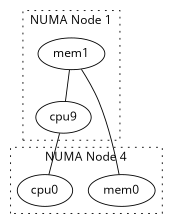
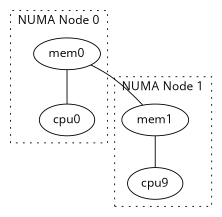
(54, 154) -> (67, 87)
(86, 157) -> (59, 21)
